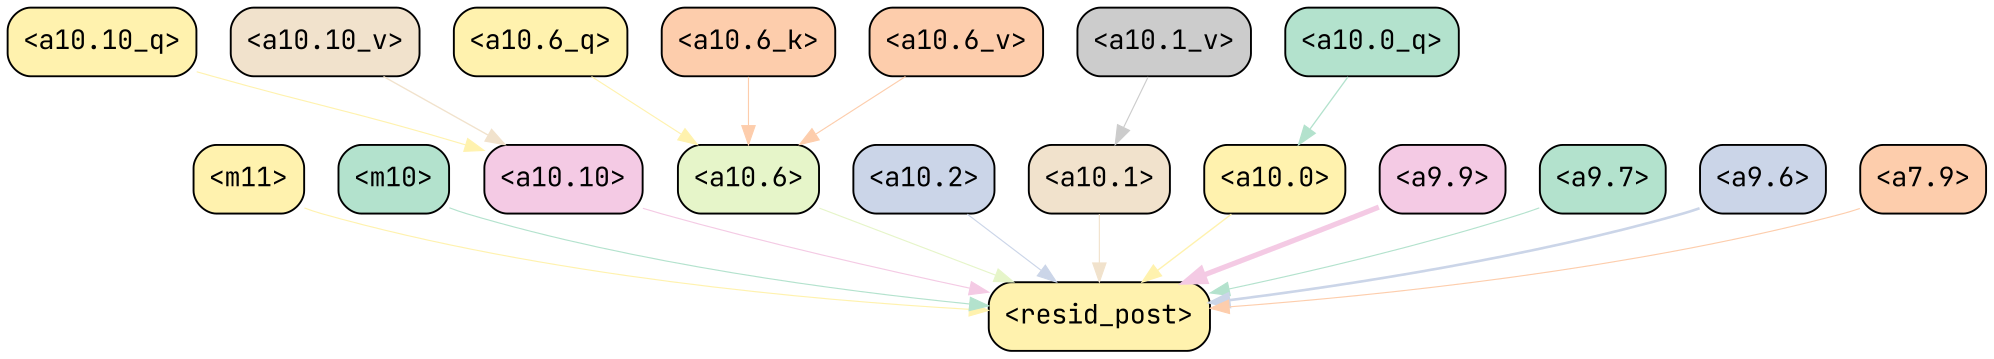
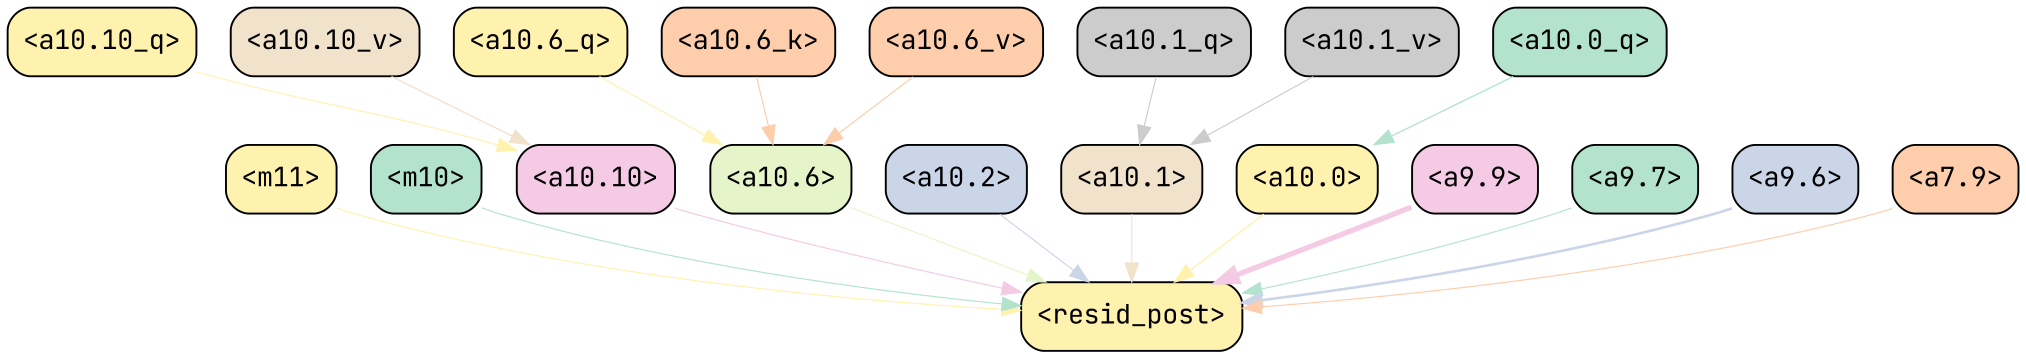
none -> (1164, 42)
